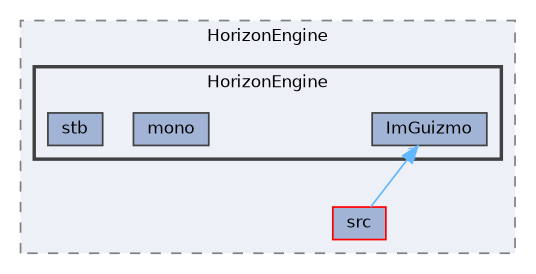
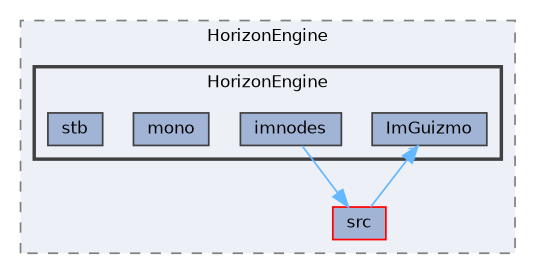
none -> (291, 129)
